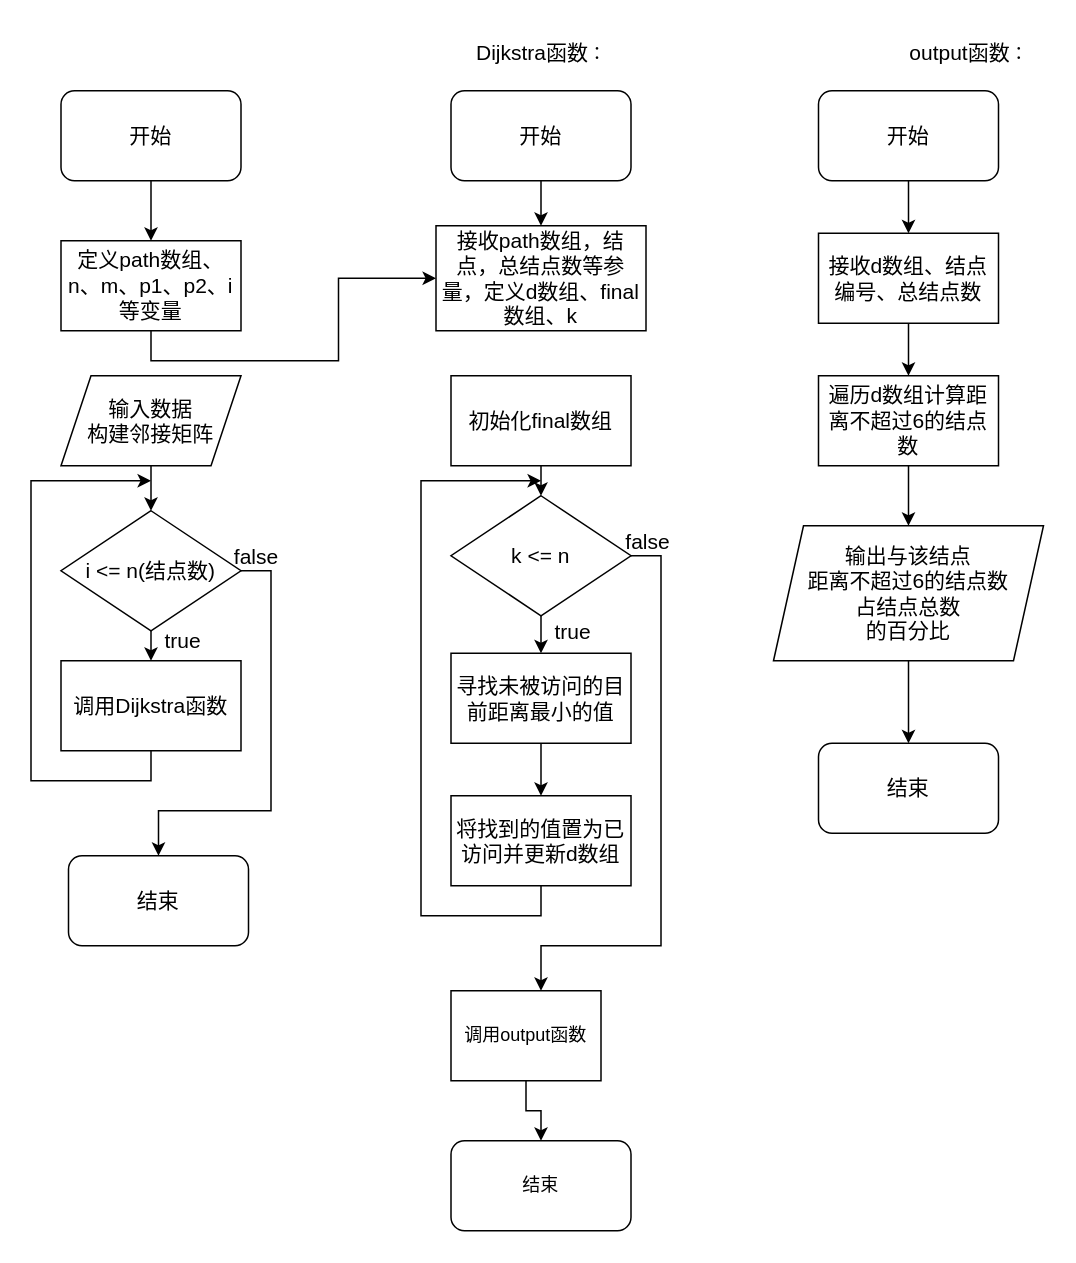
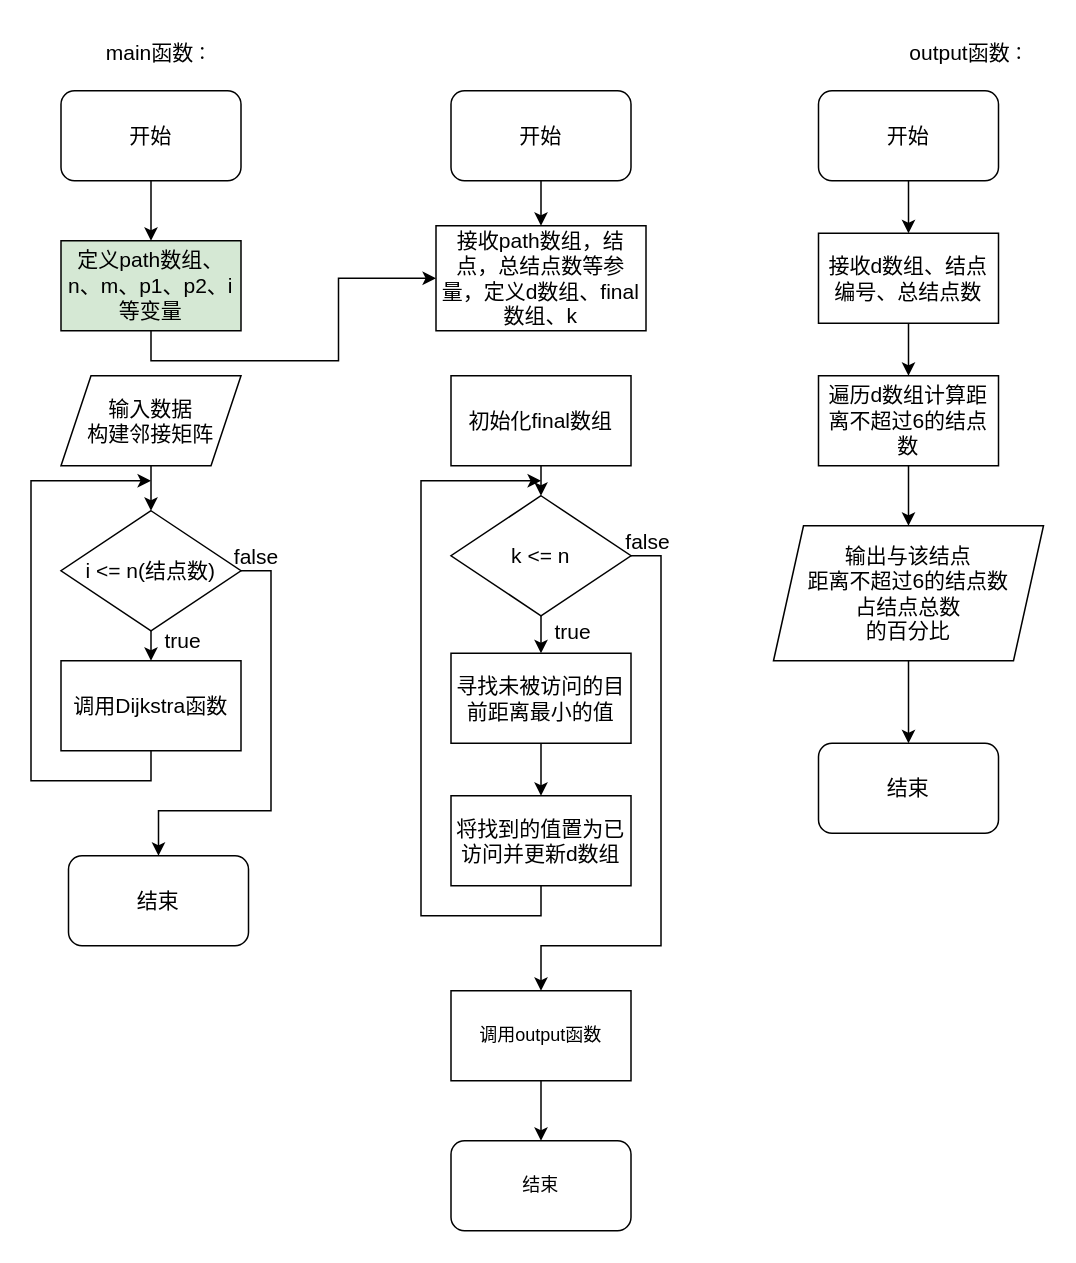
none -> (158, 53)
(541, 53) -> none
(151, 286) -> (151, 286)
(526, 1036) -> (541, 1036)
